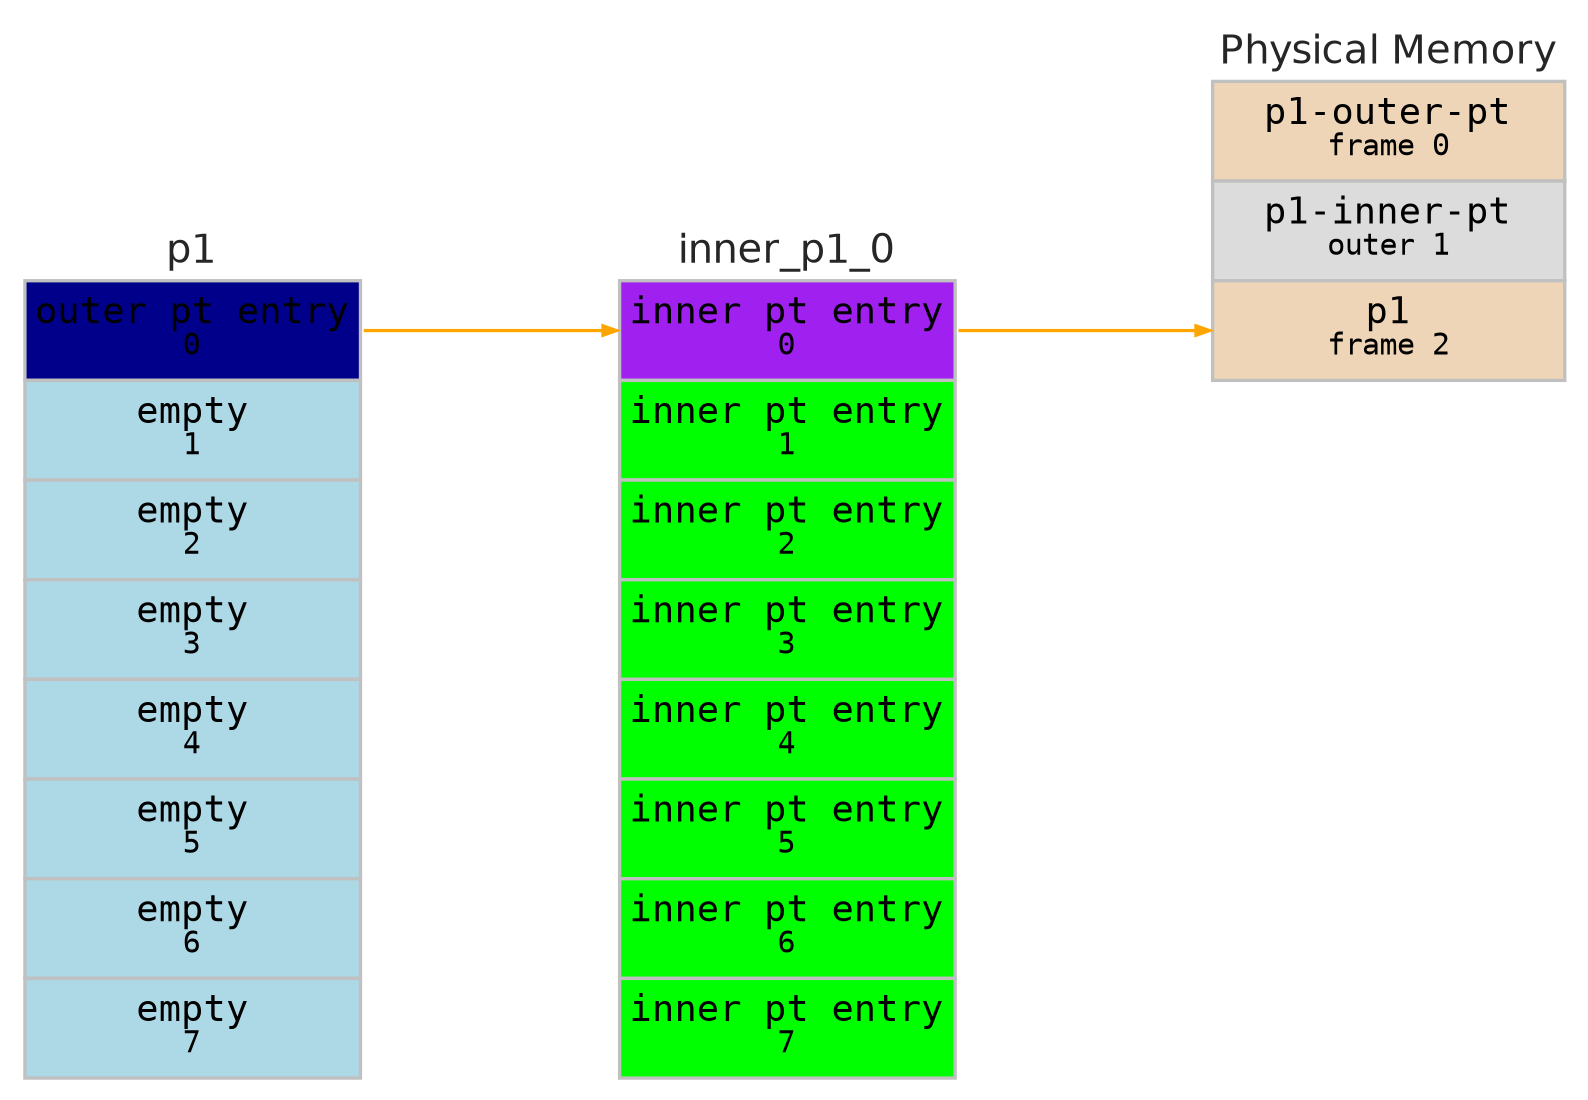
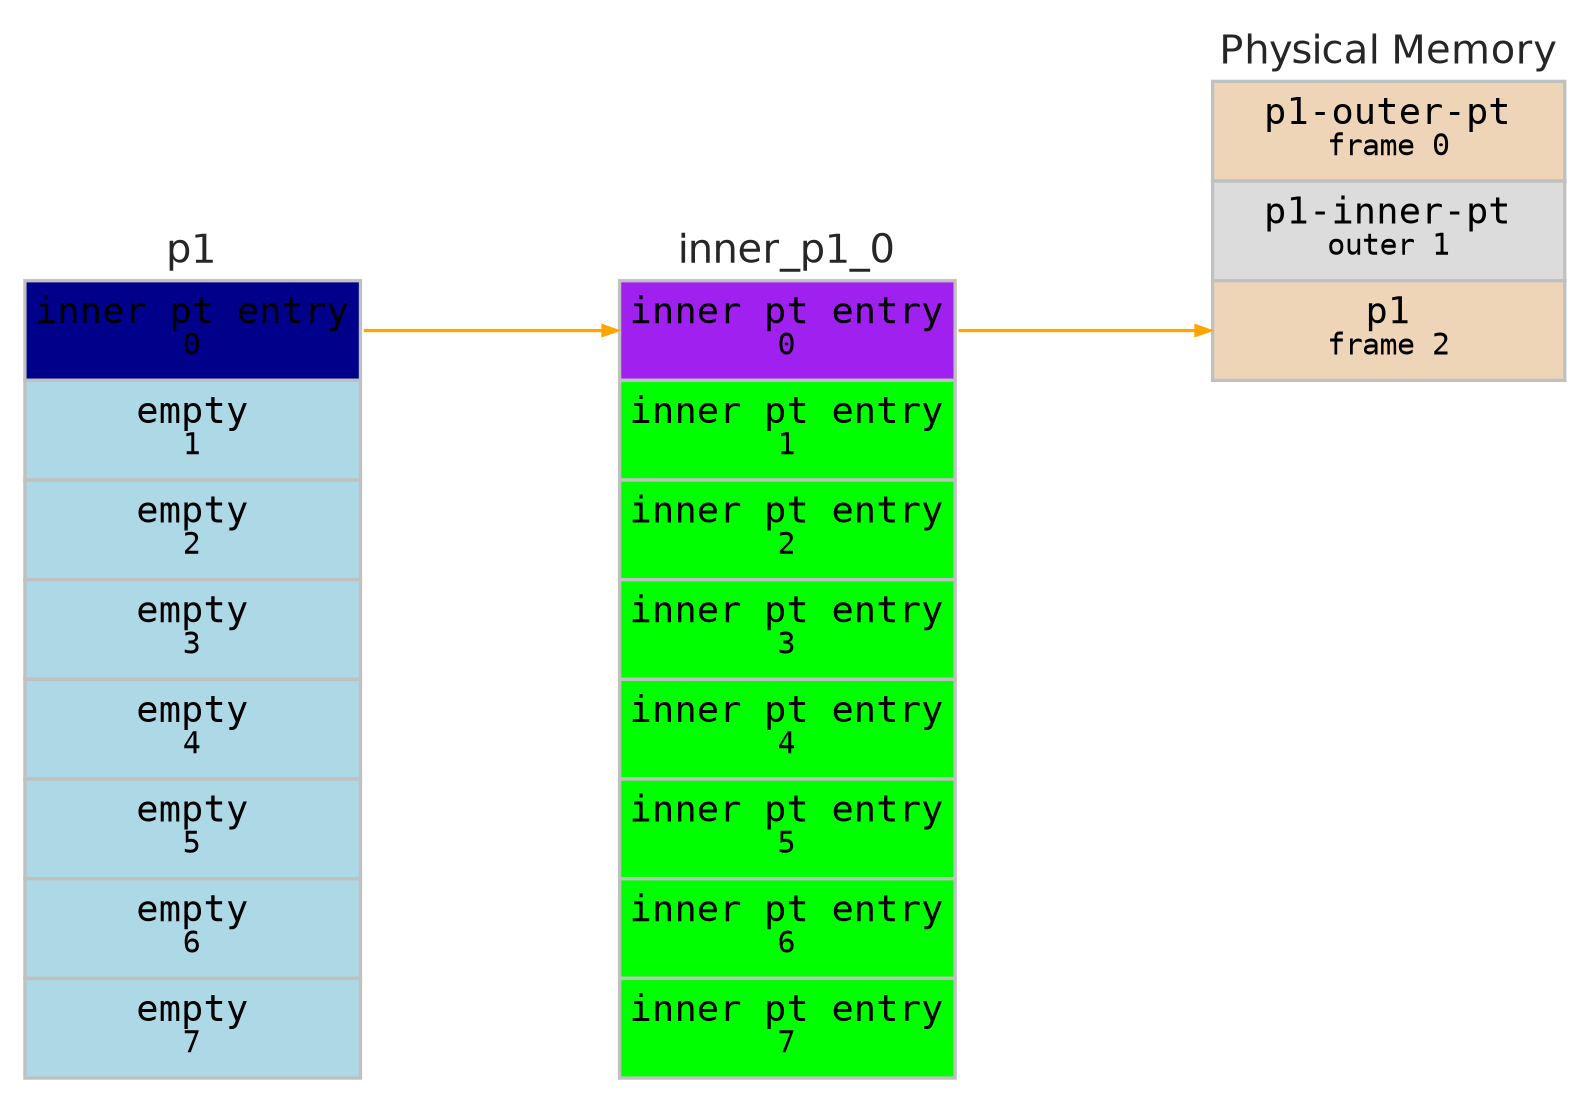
(193, 312) -> (193, 312)
